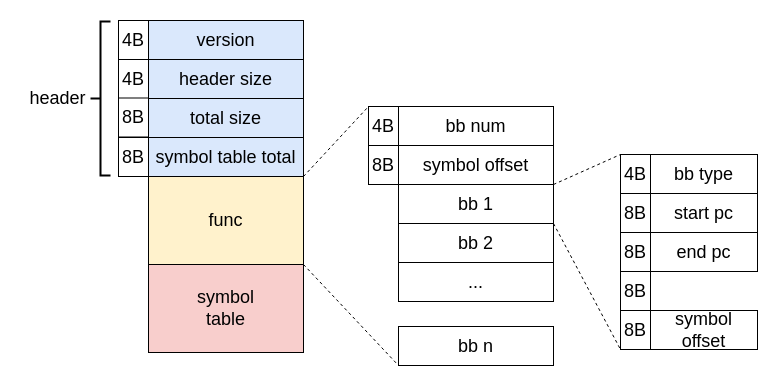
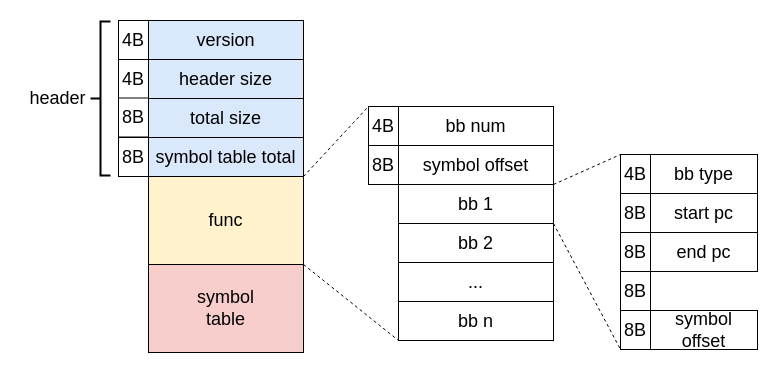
(476, 346) -> (476, 321)
